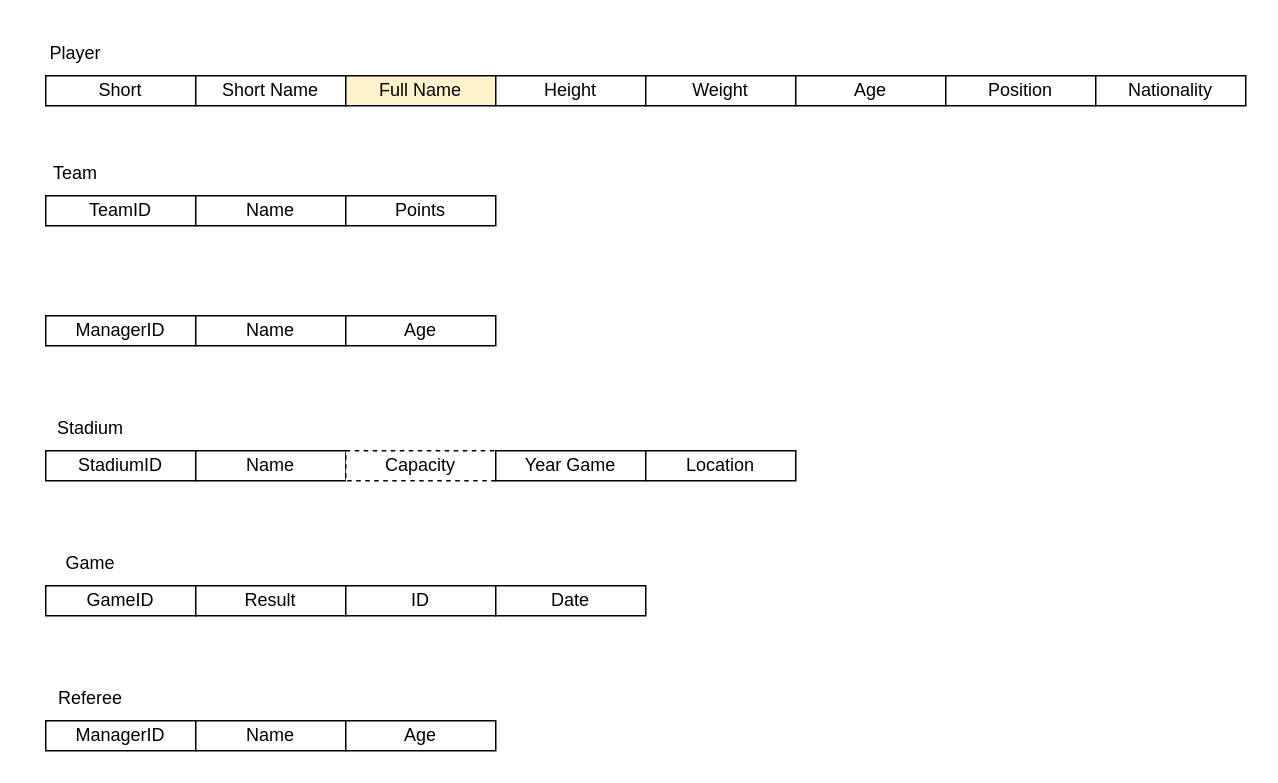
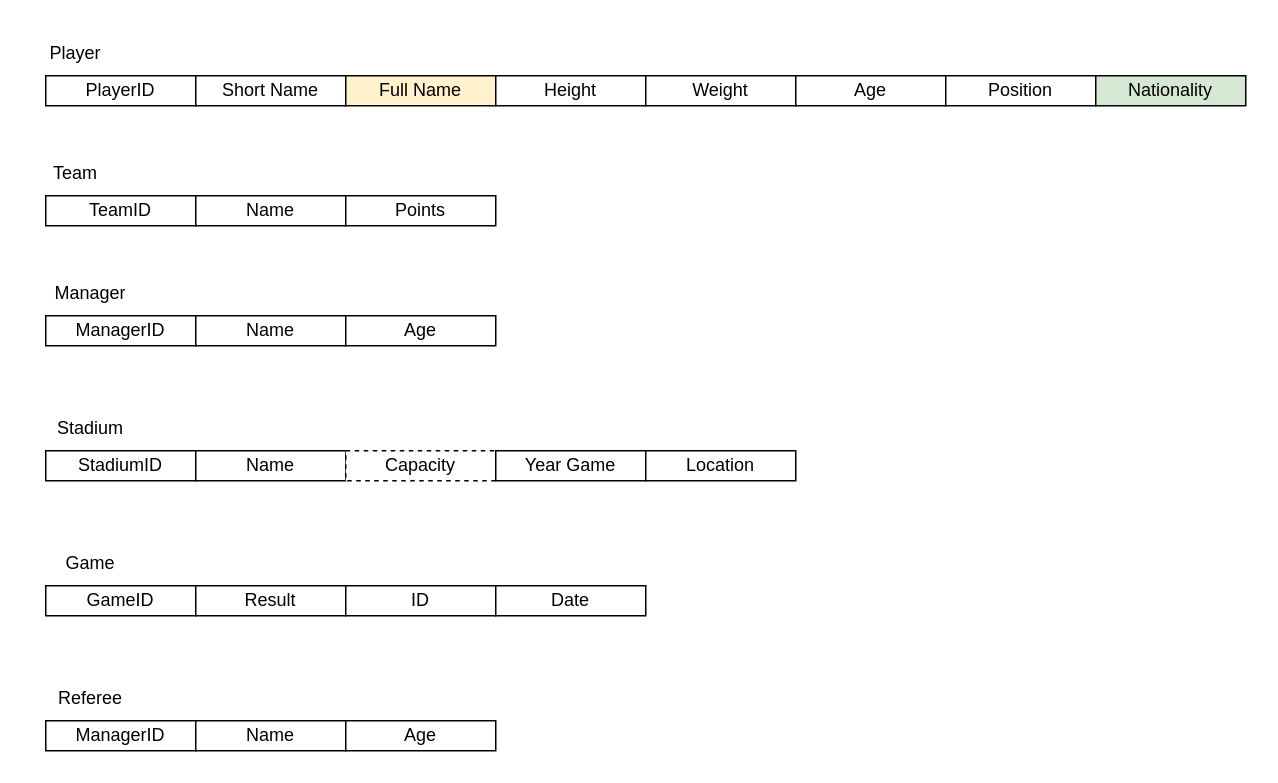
(121, 91) -> (121, 91)
(1171, 91) -> (1171, 91)
none -> (91, 293)
